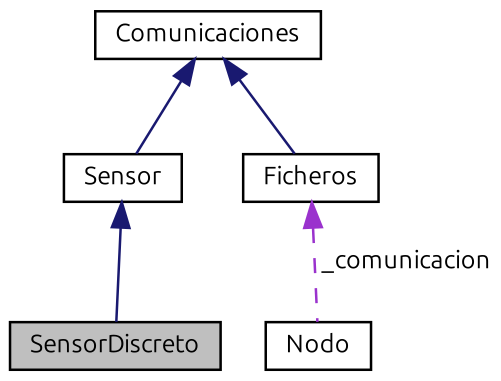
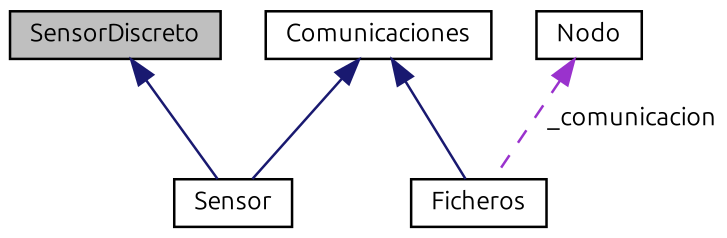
(118, 275) -> (182, 130)
(315, 275) -> (527, 130)
